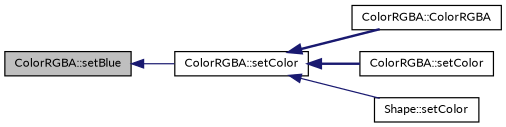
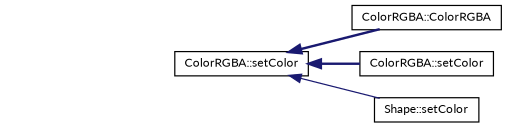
(68, 64) -> none
